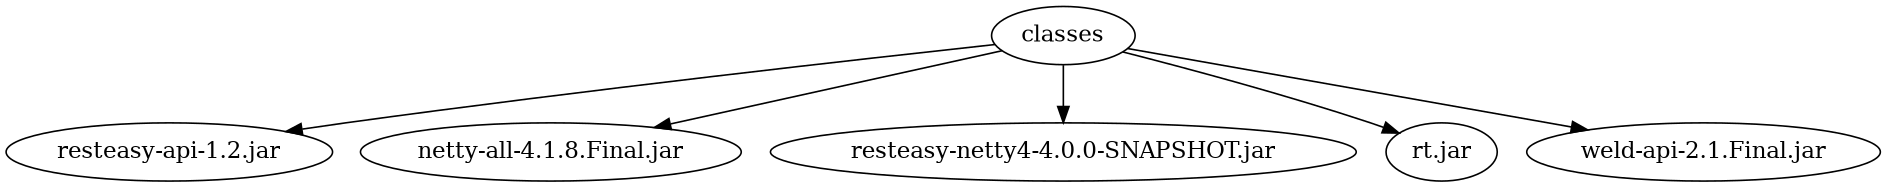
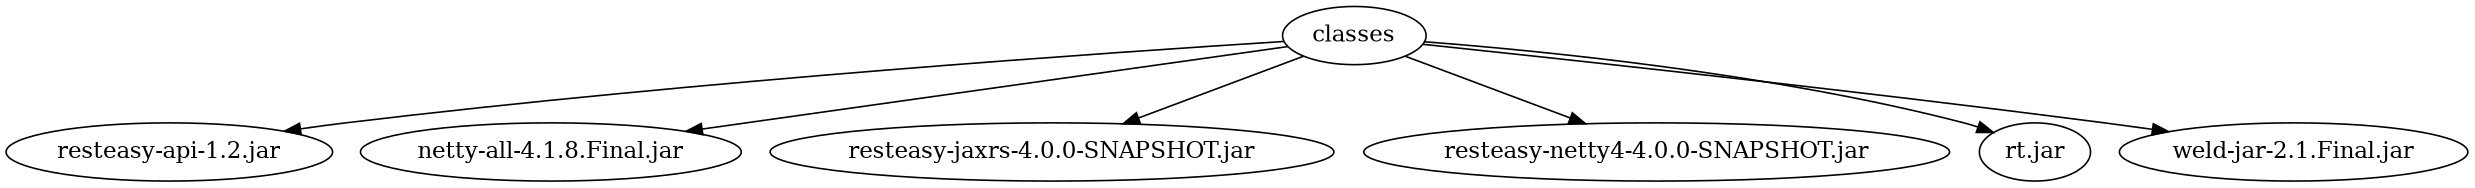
none -> (1052, 152)
(1703, 152) -> (2294, 152)
